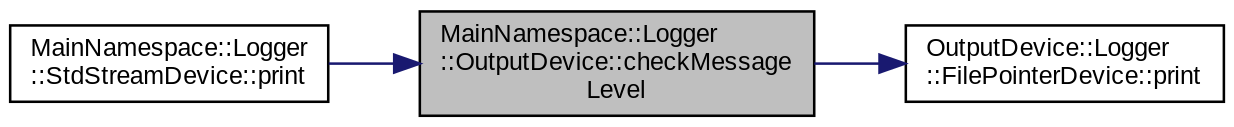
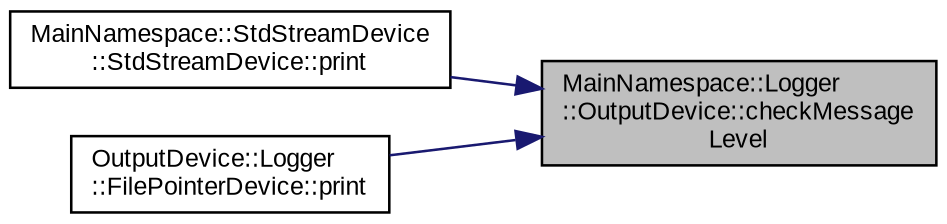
(169, 64) -> (230, 50)
(847, 64) -> (453, 148)
